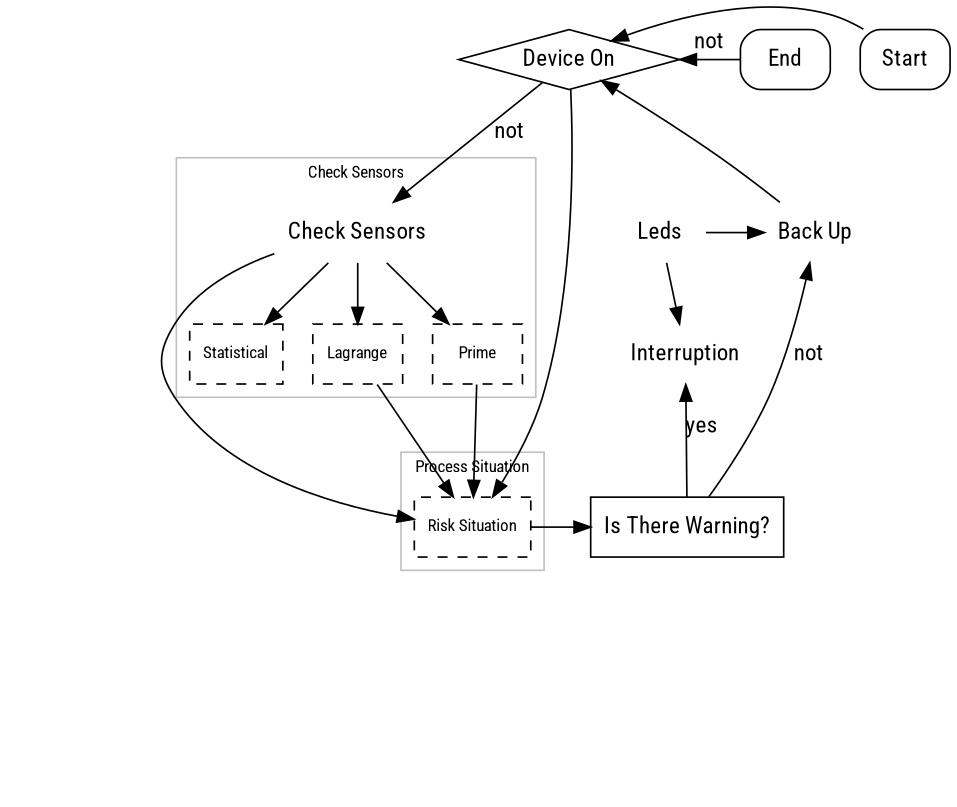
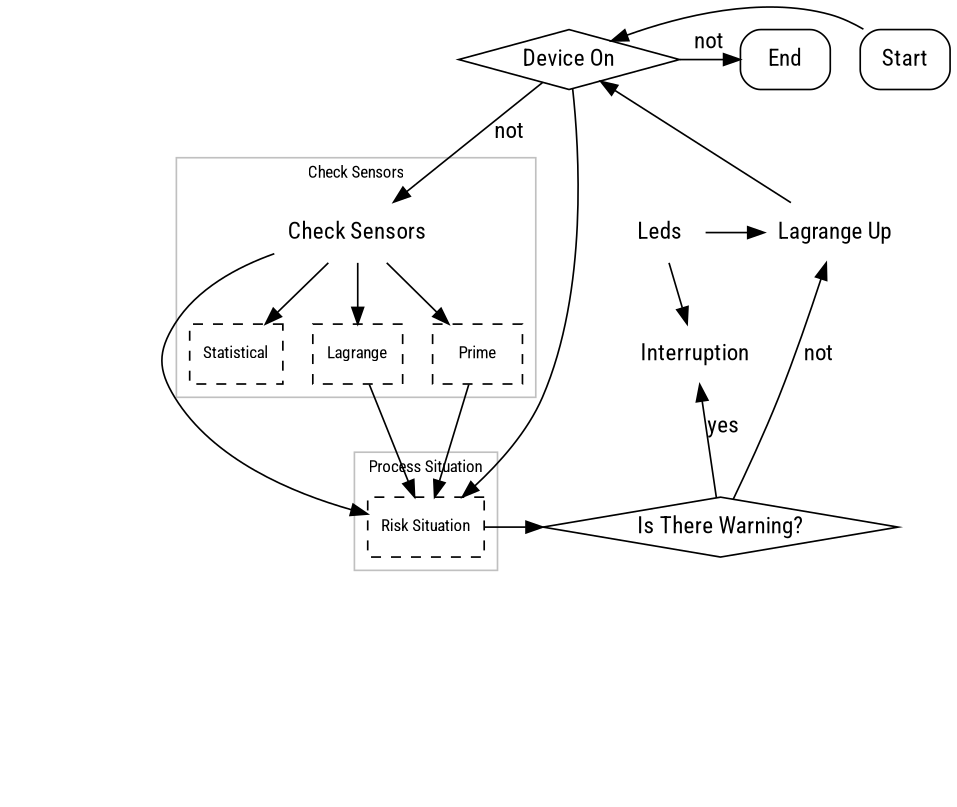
(718, 60) -> (702, 60)
(815, 233) -> (835, 233)
(687, 527) -> (720, 527)
